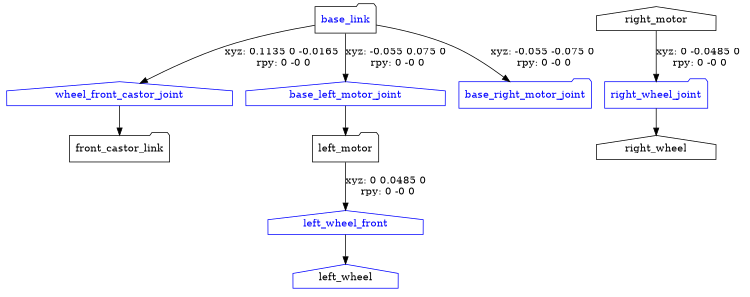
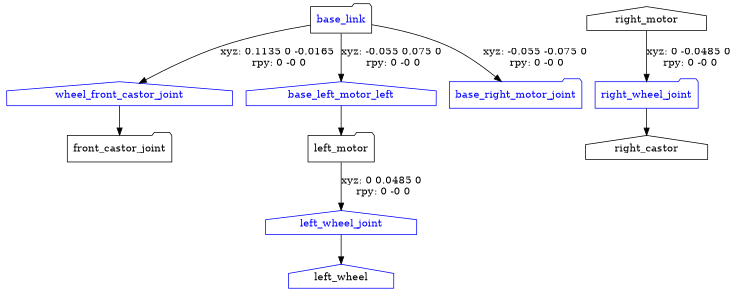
(346, 95) -> (341, 95)
(120, 149) -> (120, 149)
(656, 149) -> (647, 149)
(346, 224) -> (341, 224)
